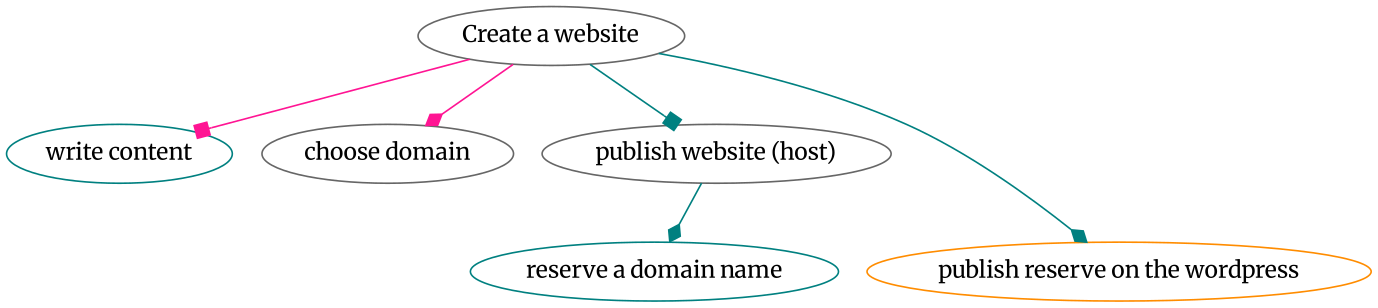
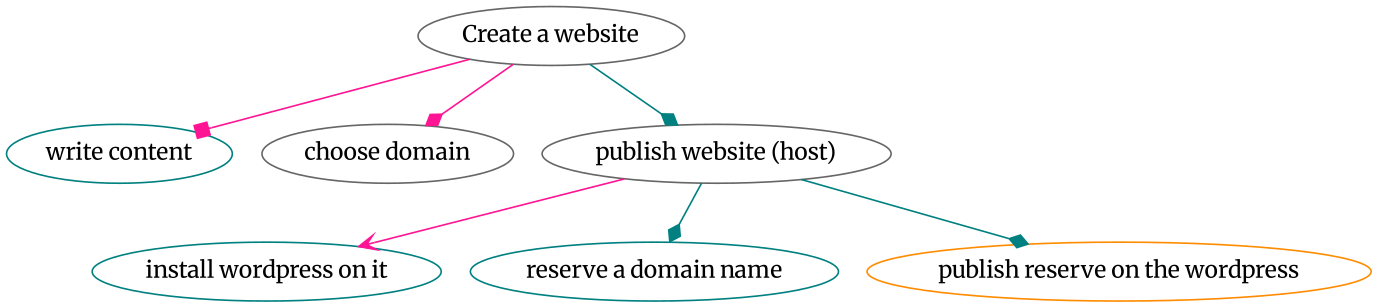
(627, 90) -> (627, 90)
(878, 112) -> (905, 209)
none -> (267, 272)
